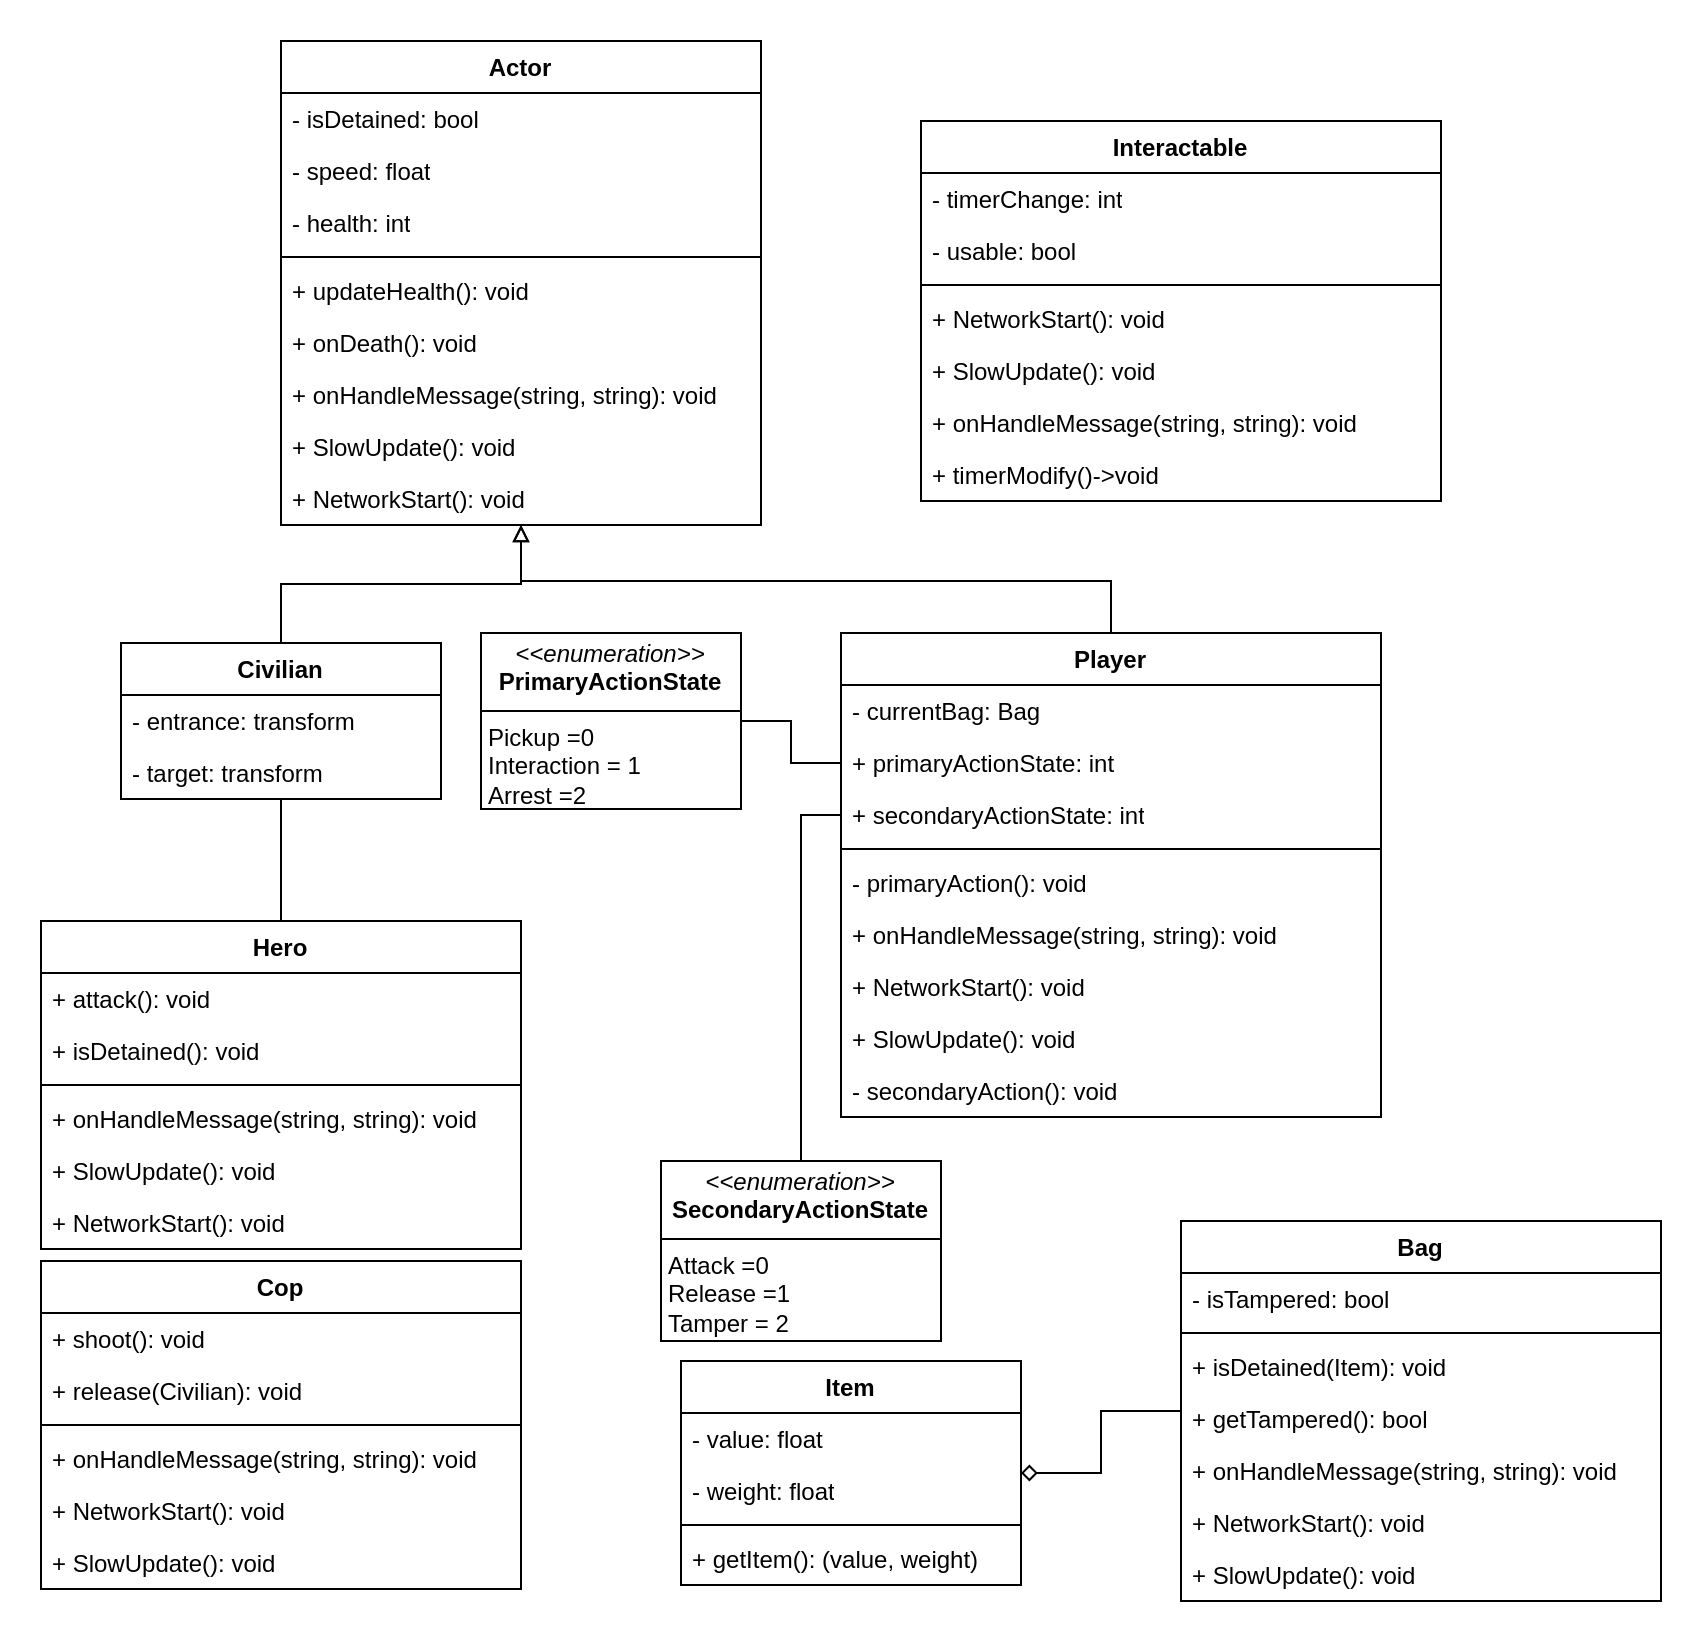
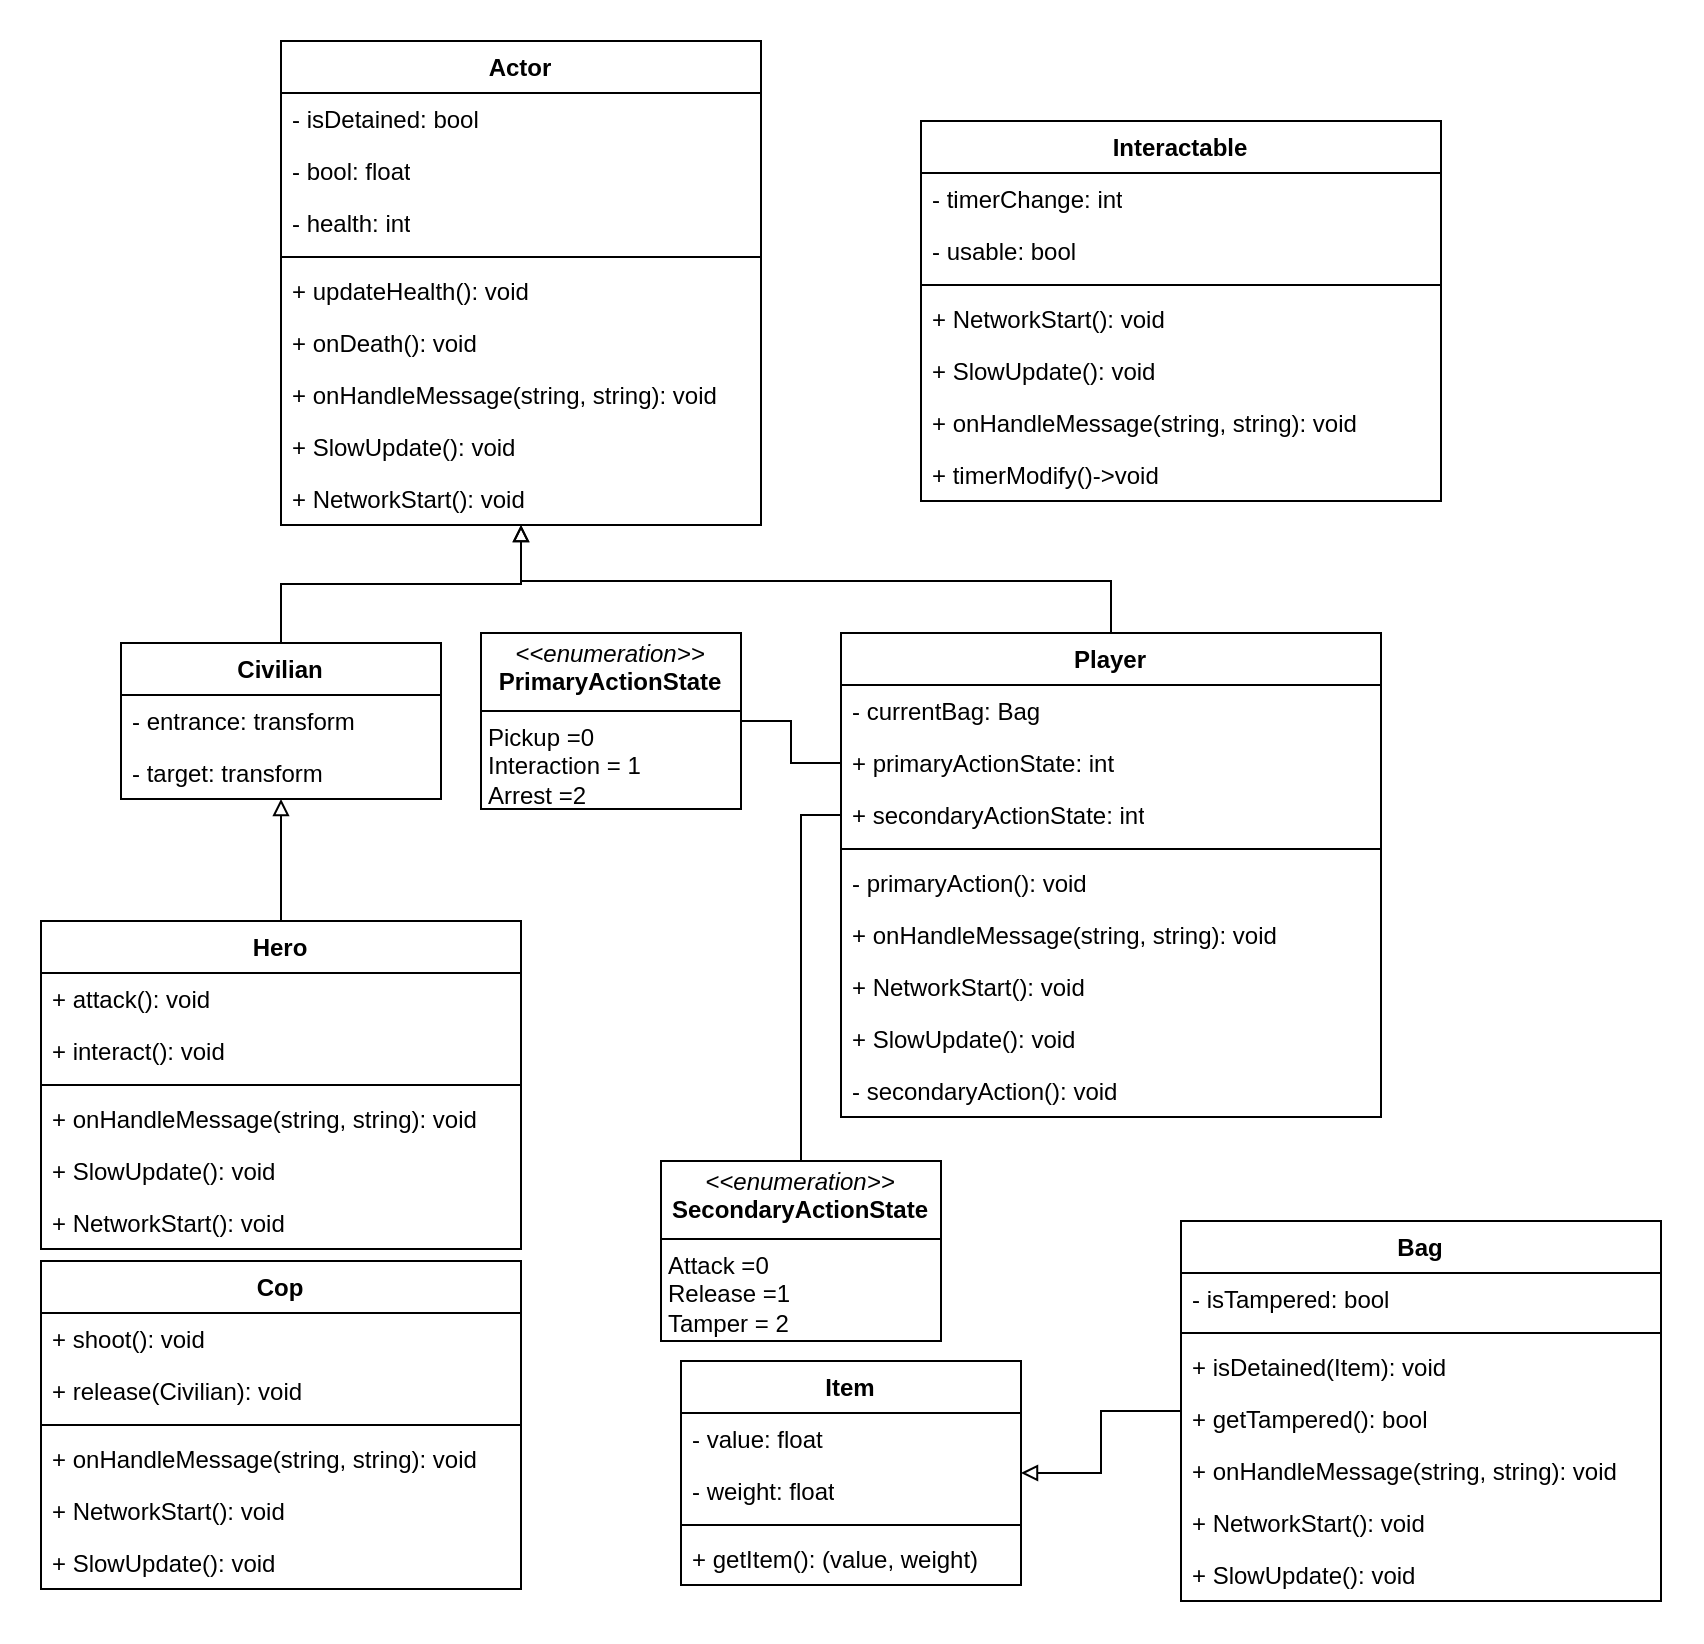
(375, 173) -> (365, 173)
(281, 810) -> (281, 816)
(169, 1053) -> (158, 1053)
(1038, 1473) -> (1038, 1473)
